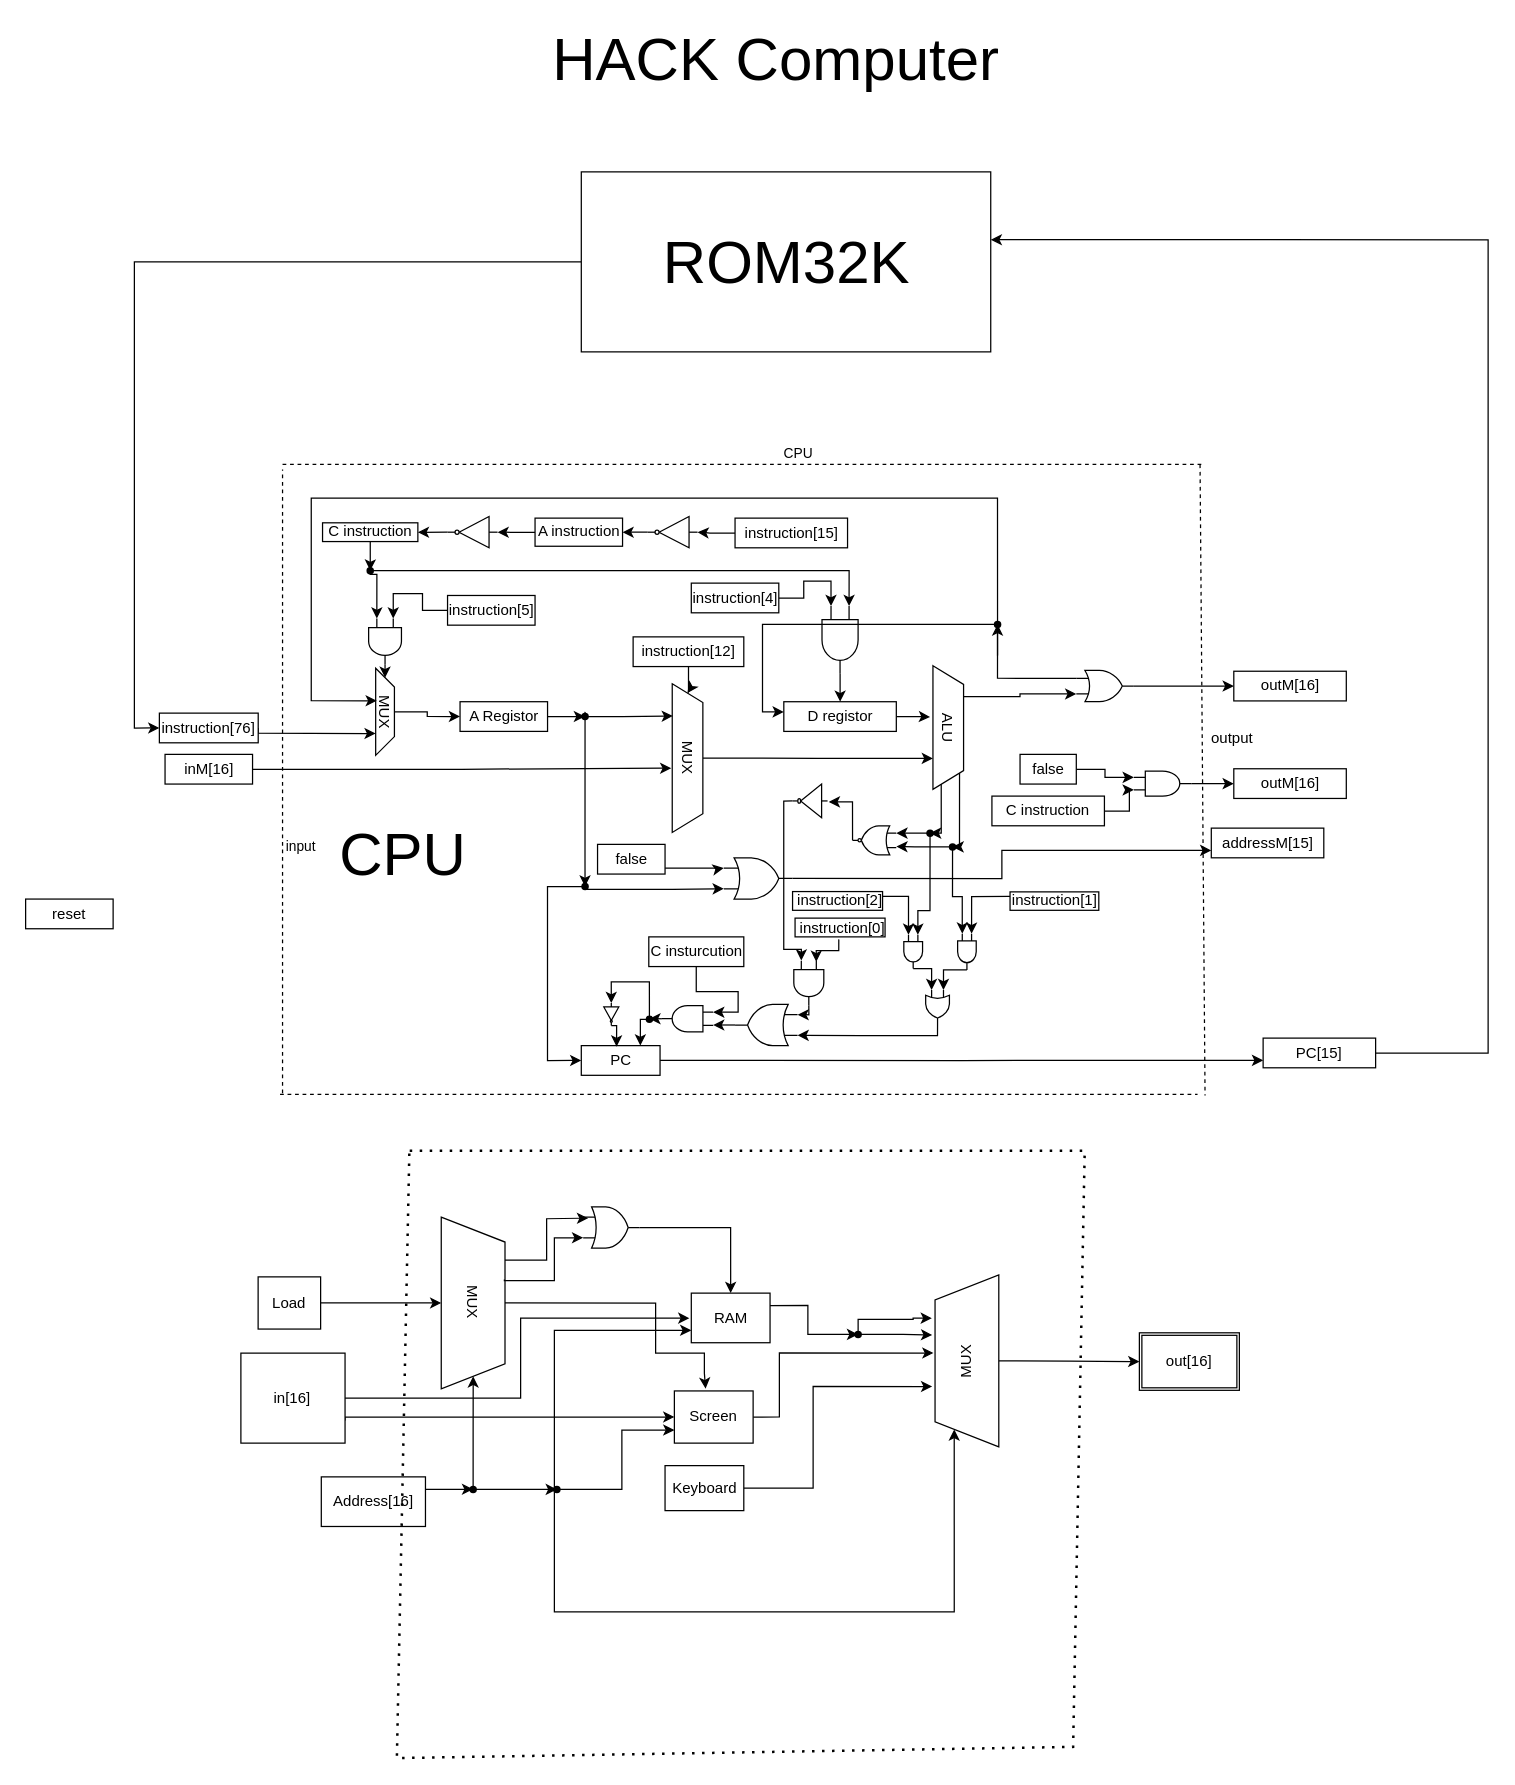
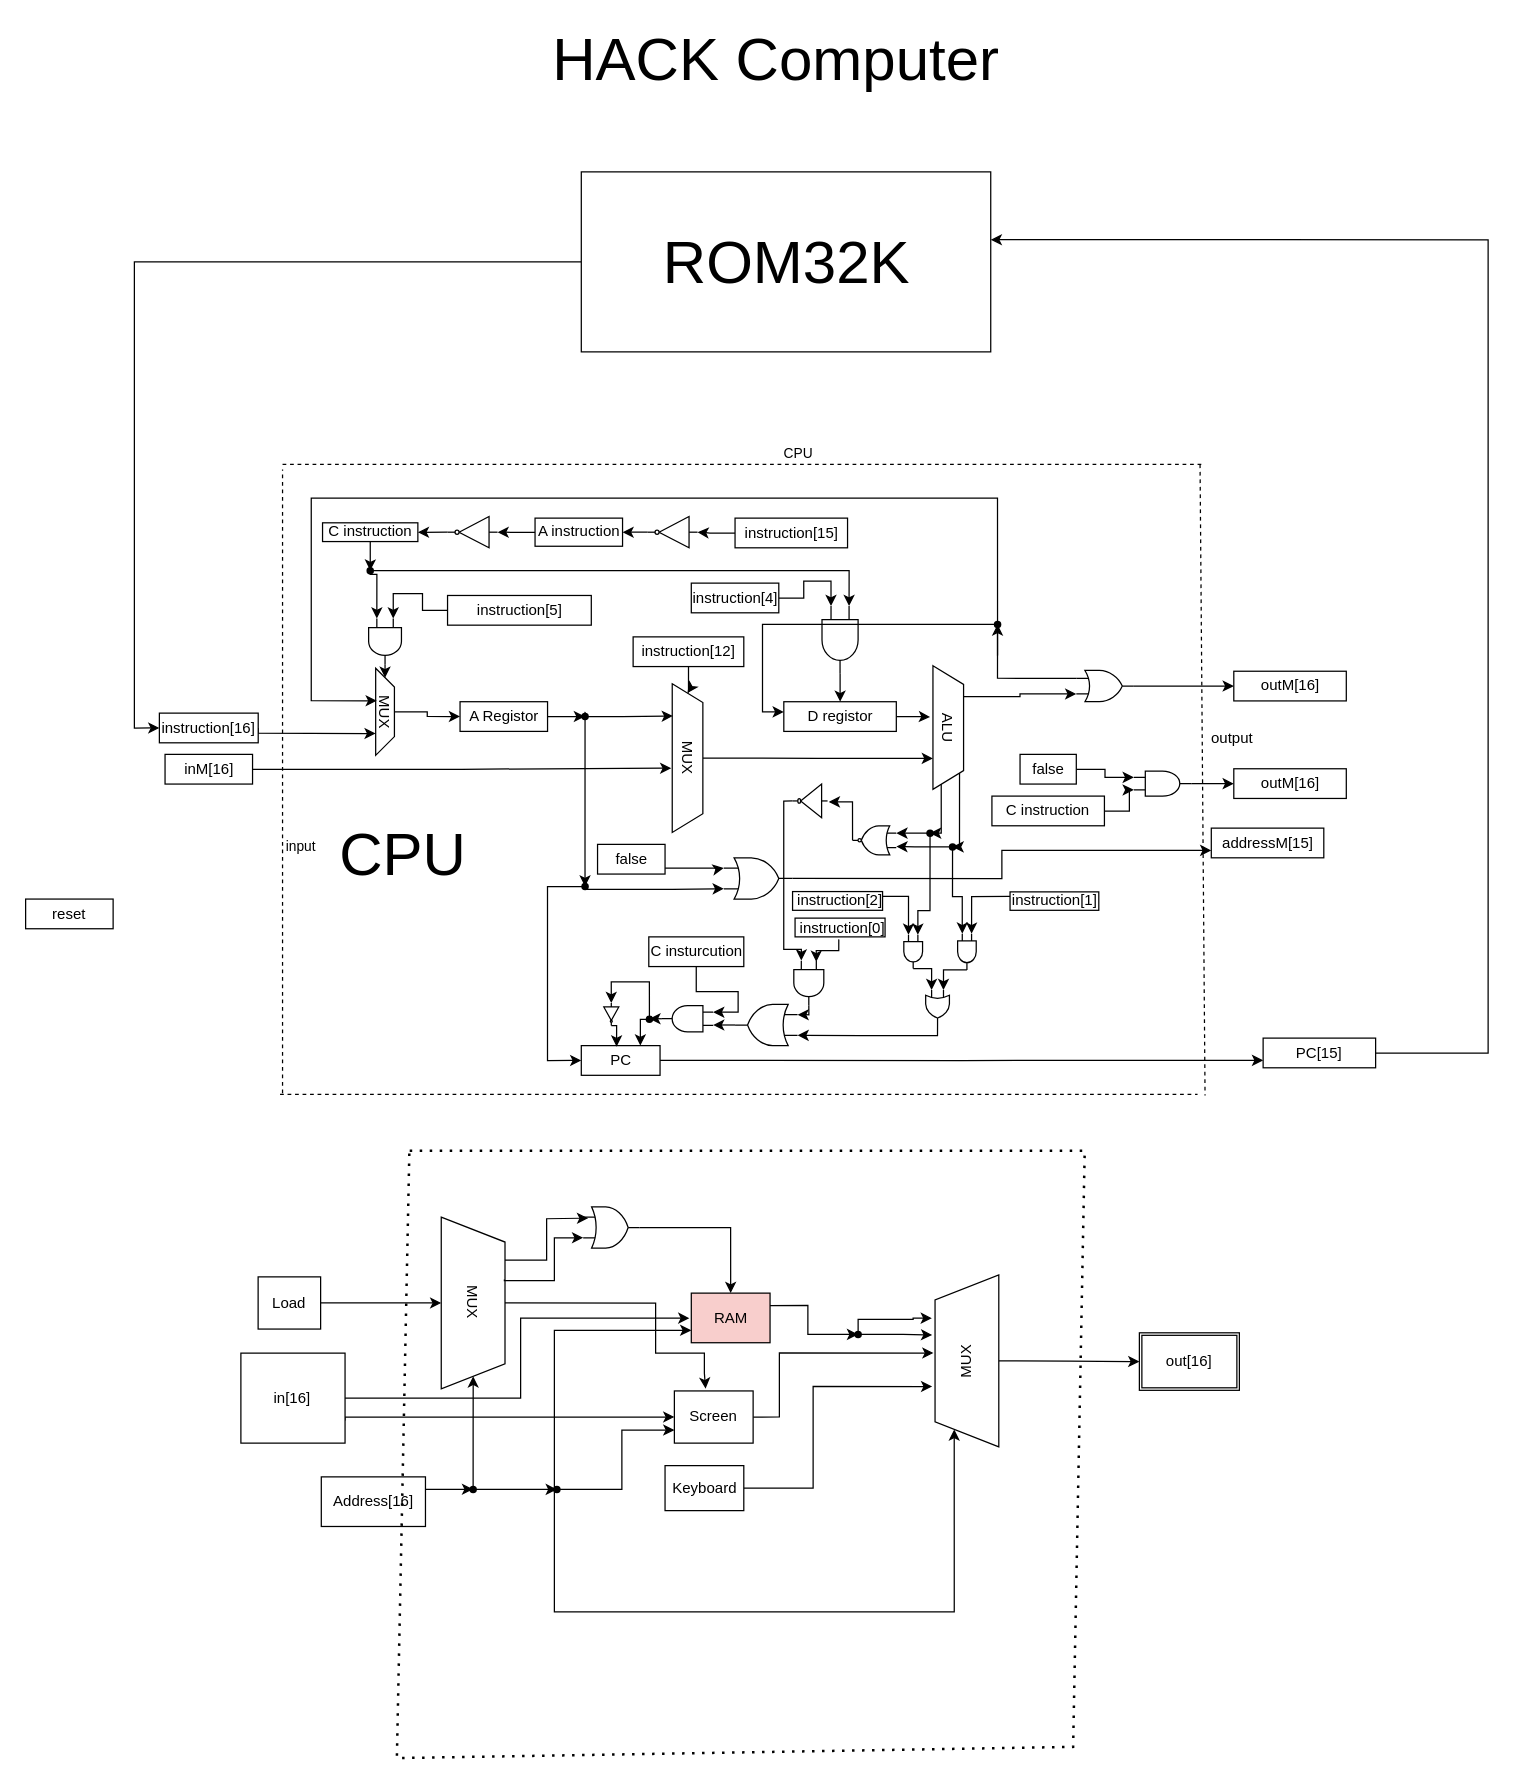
(491, 610) -> (519, 610)
(209, 728) -> (209, 728)
(731, 1318) -> (731, 1318)
